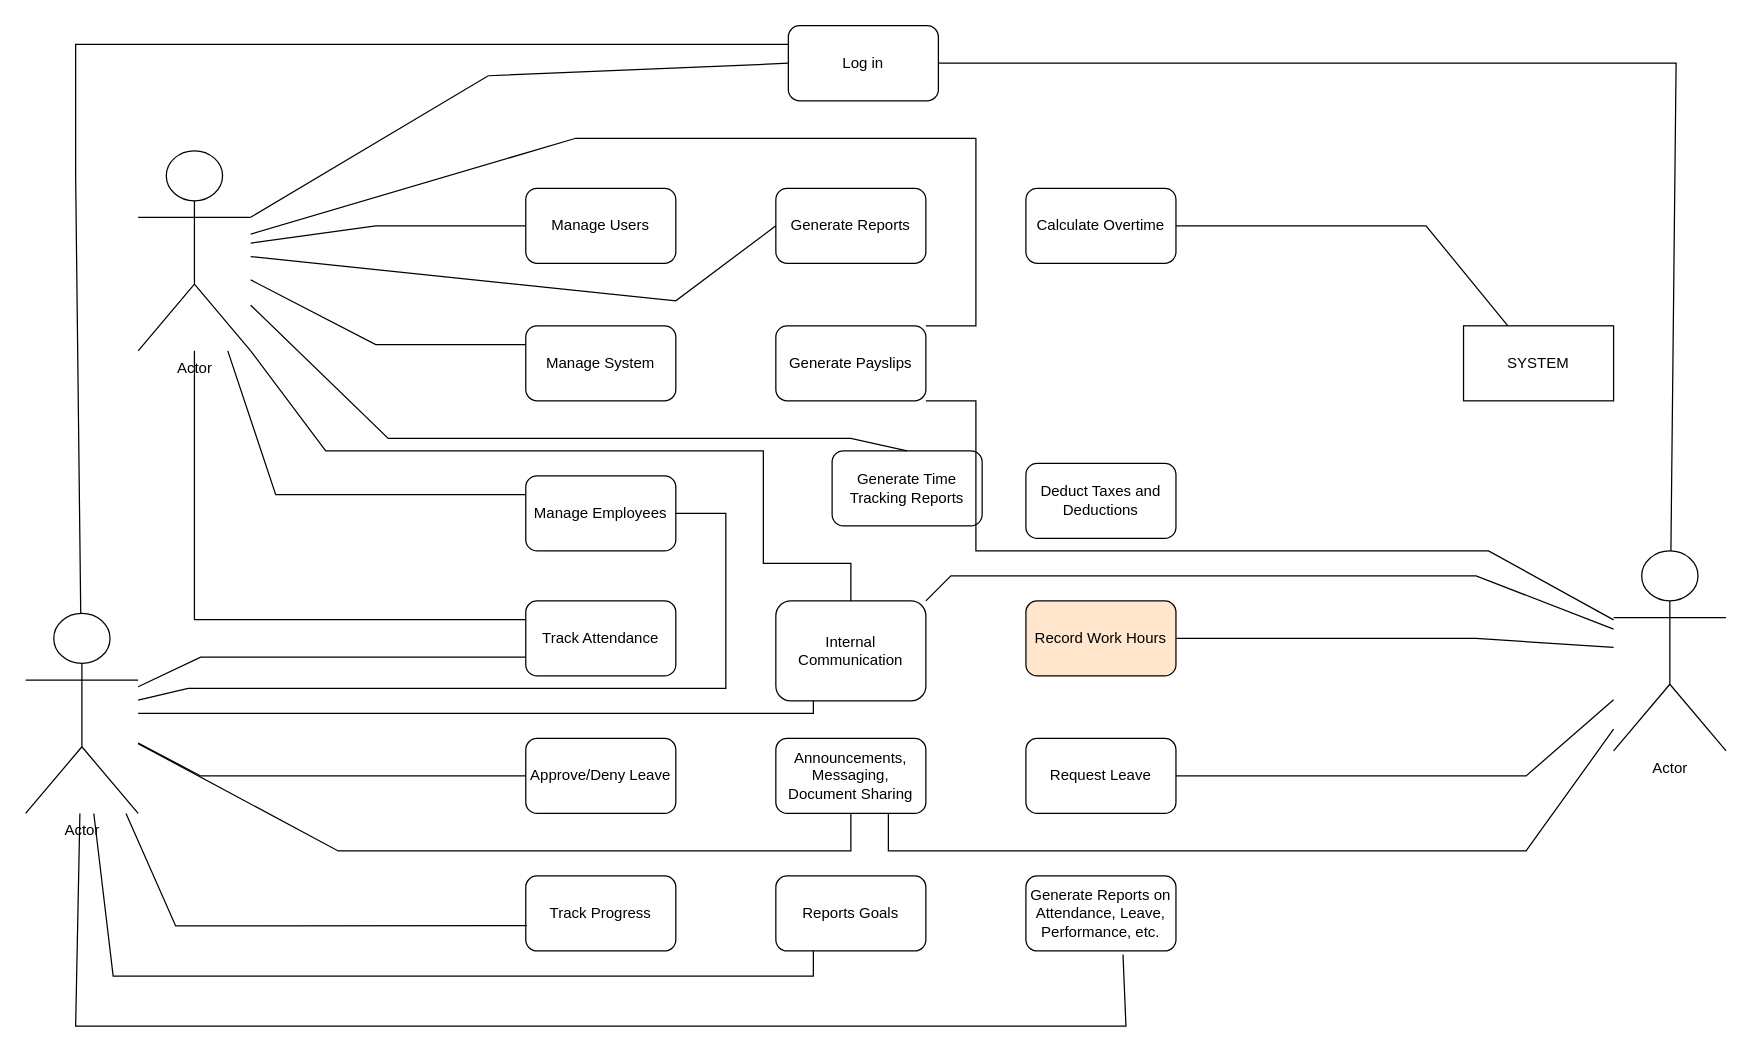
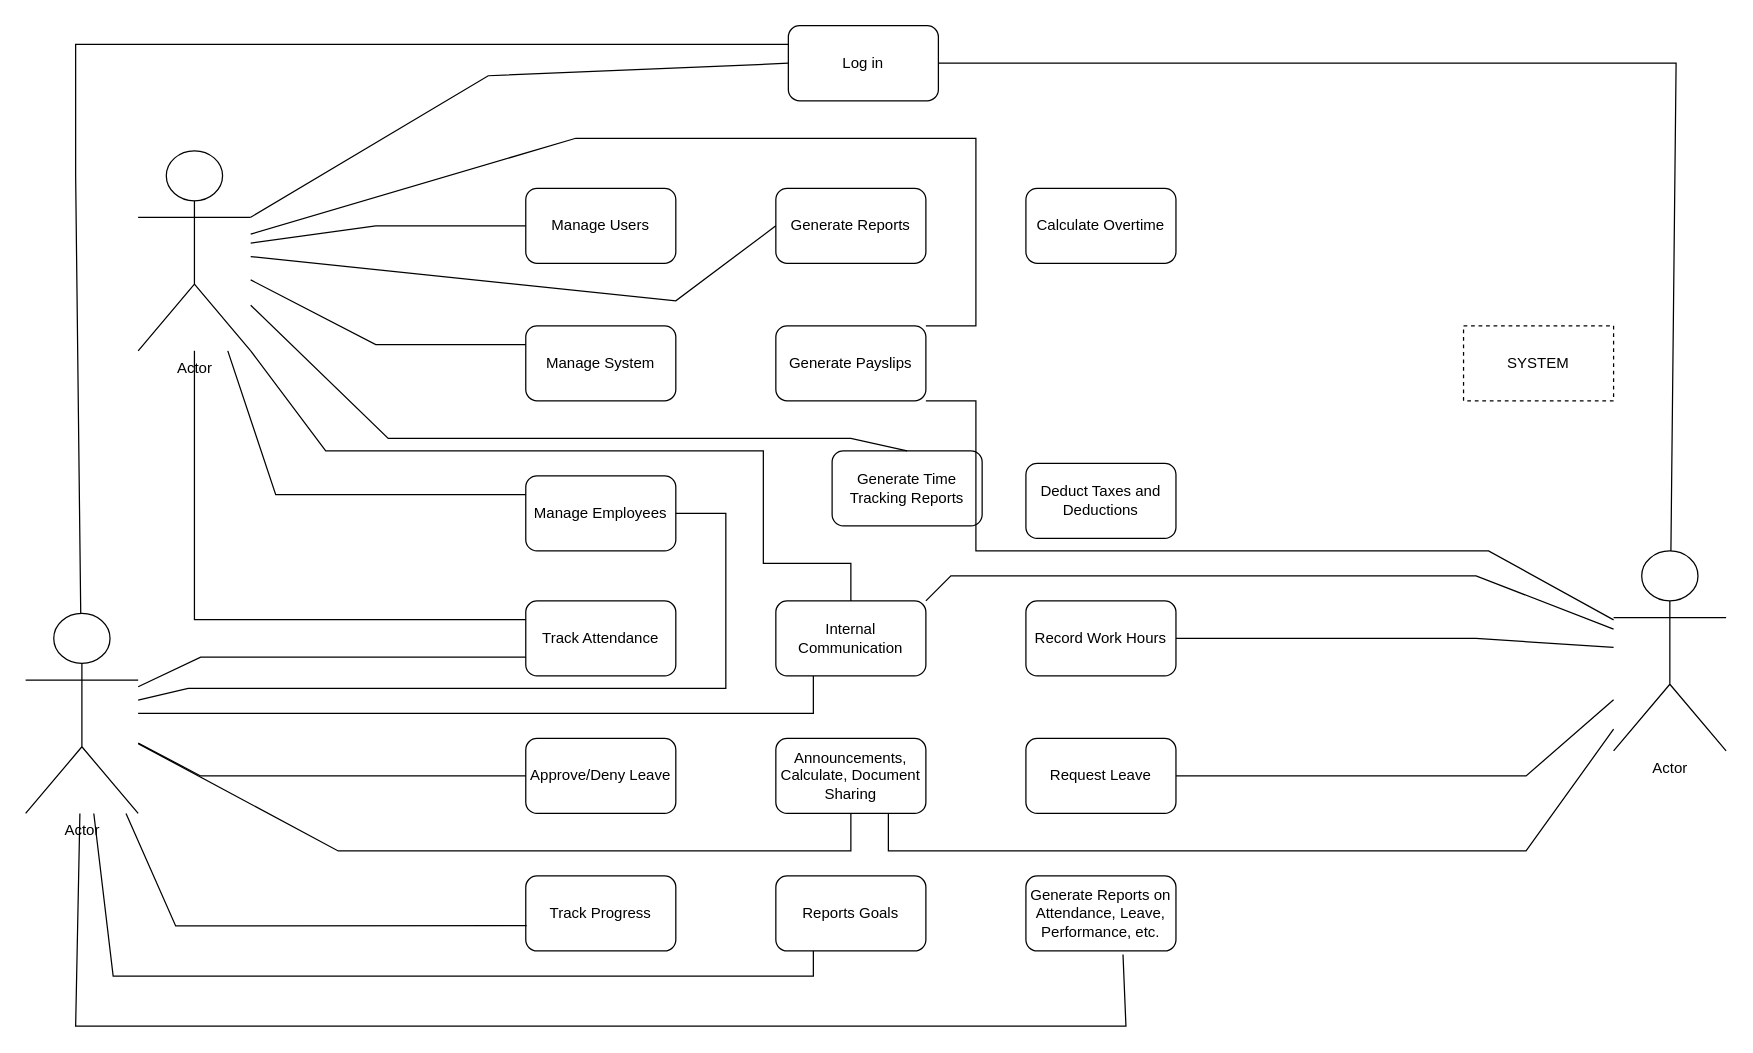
(1365, 226) -> none
(1538, 363) -> (1538, 363)
(1101, 638) -> (1101, 638)
(851, 651) -> (851, 638)
(851, 776) -> (851, 776)
